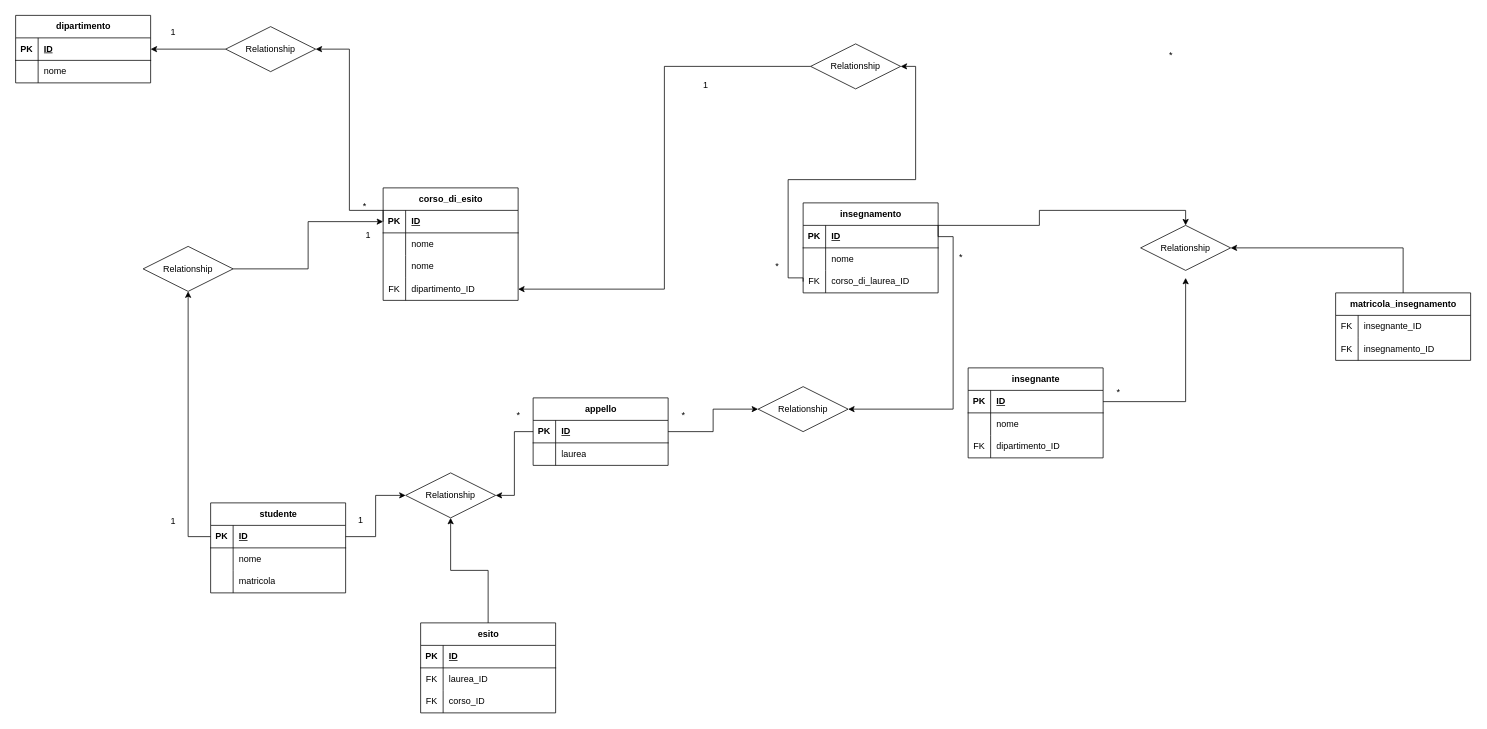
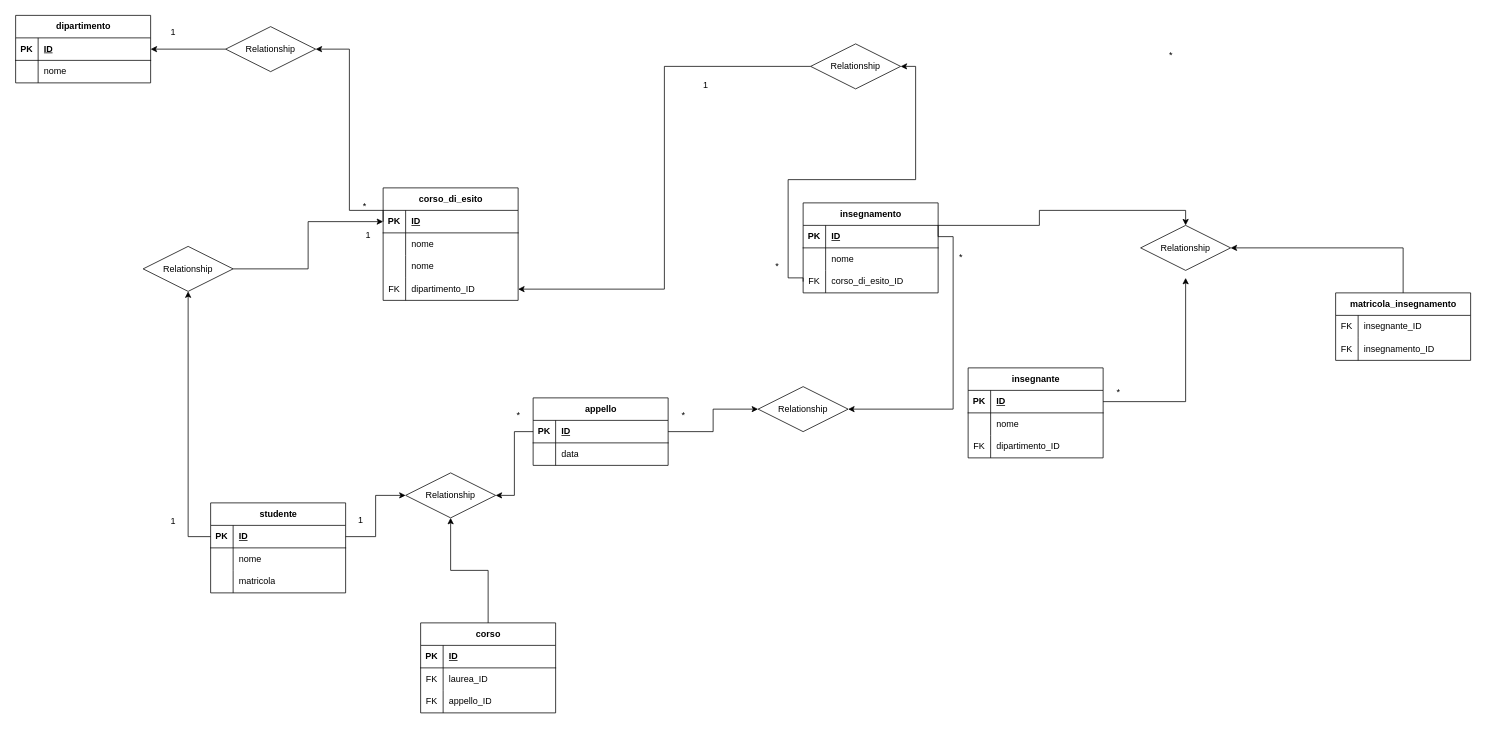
(874, 282) -> (872, 282)
(575, 454) -> (571, 454)
(488, 634) -> (488, 634)
(469, 702) -> (472, 702)
